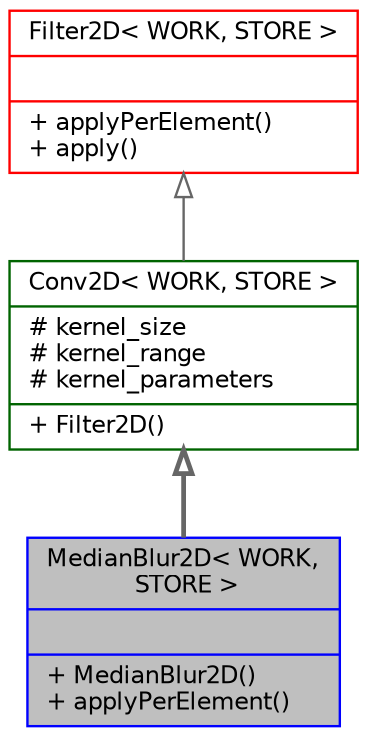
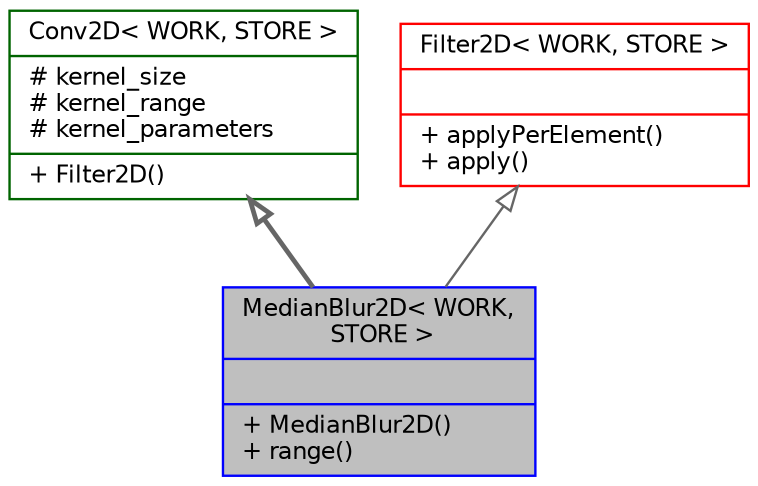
(184, 229) -> (475, 247)
(169, 702) -> (298, 452)
